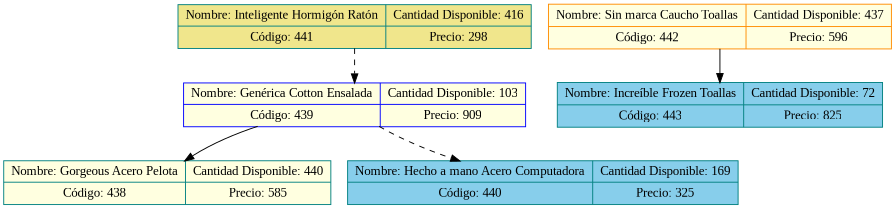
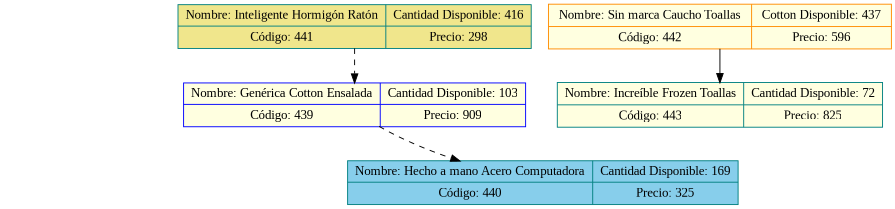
(819, 15) -> (822, 15)
(720, 105) -> (720, 105)
(167, 183) -> none
